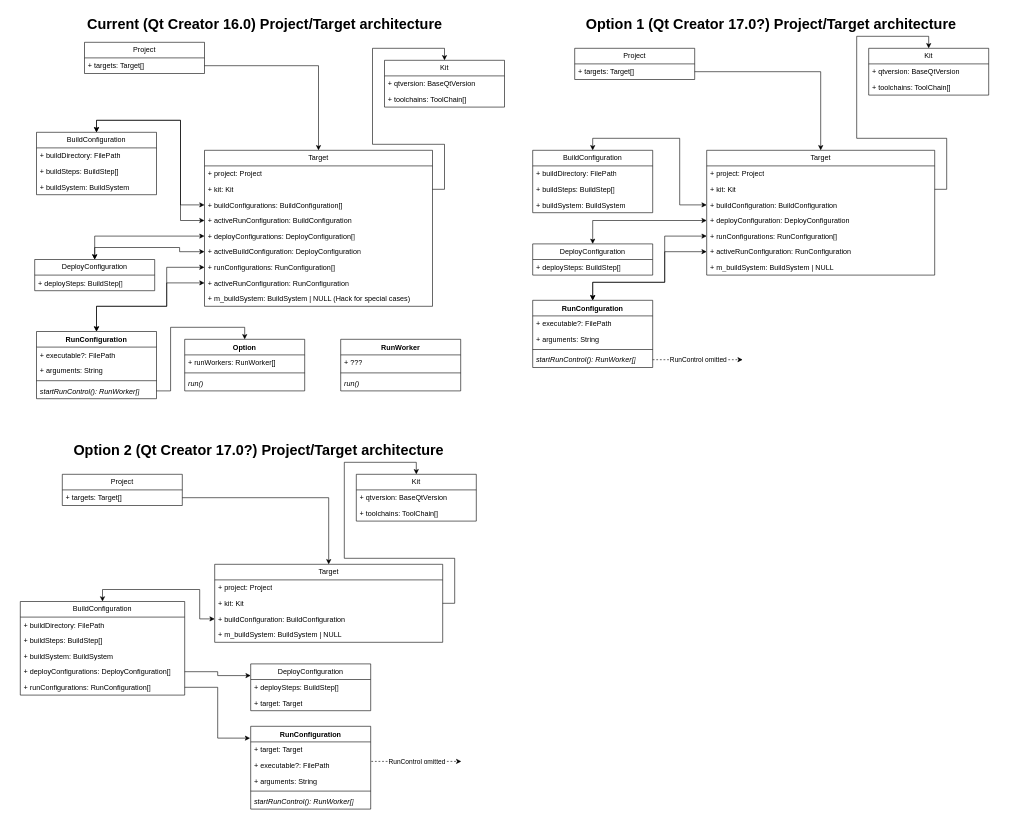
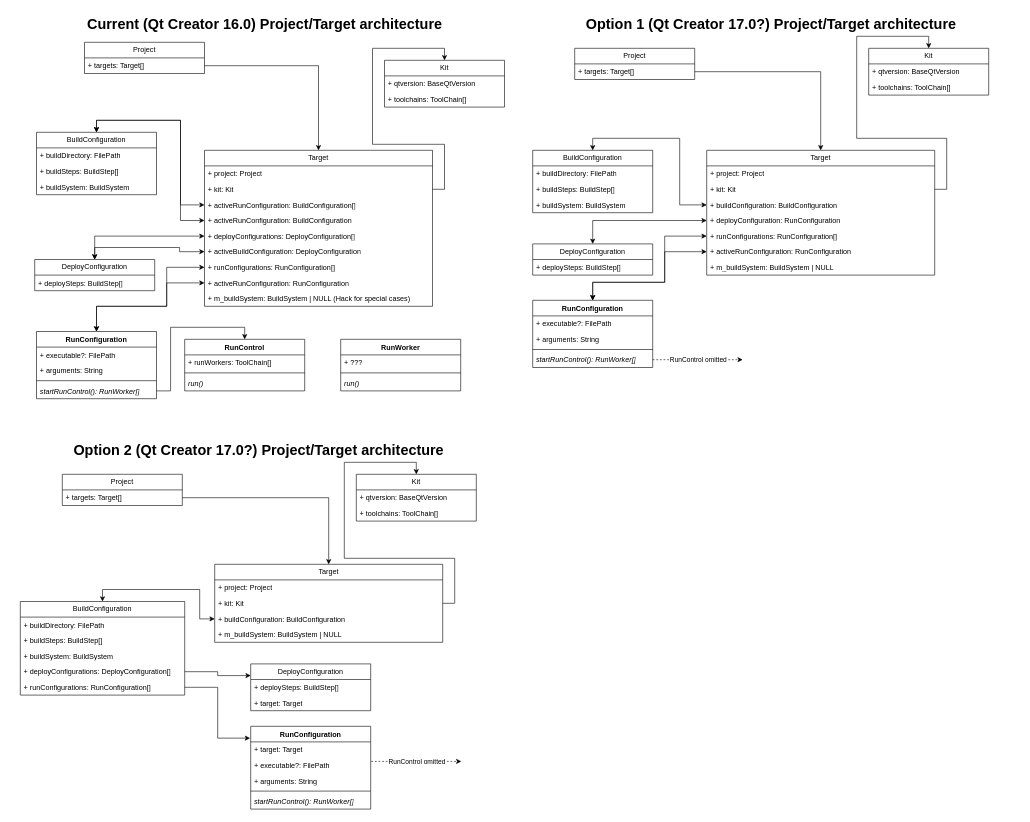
(284, 206) -> (291, 206)
(786, 221) -> (781, 221)
(245, 348) -> (245, 348)
(236, 363) -> (234, 363)
